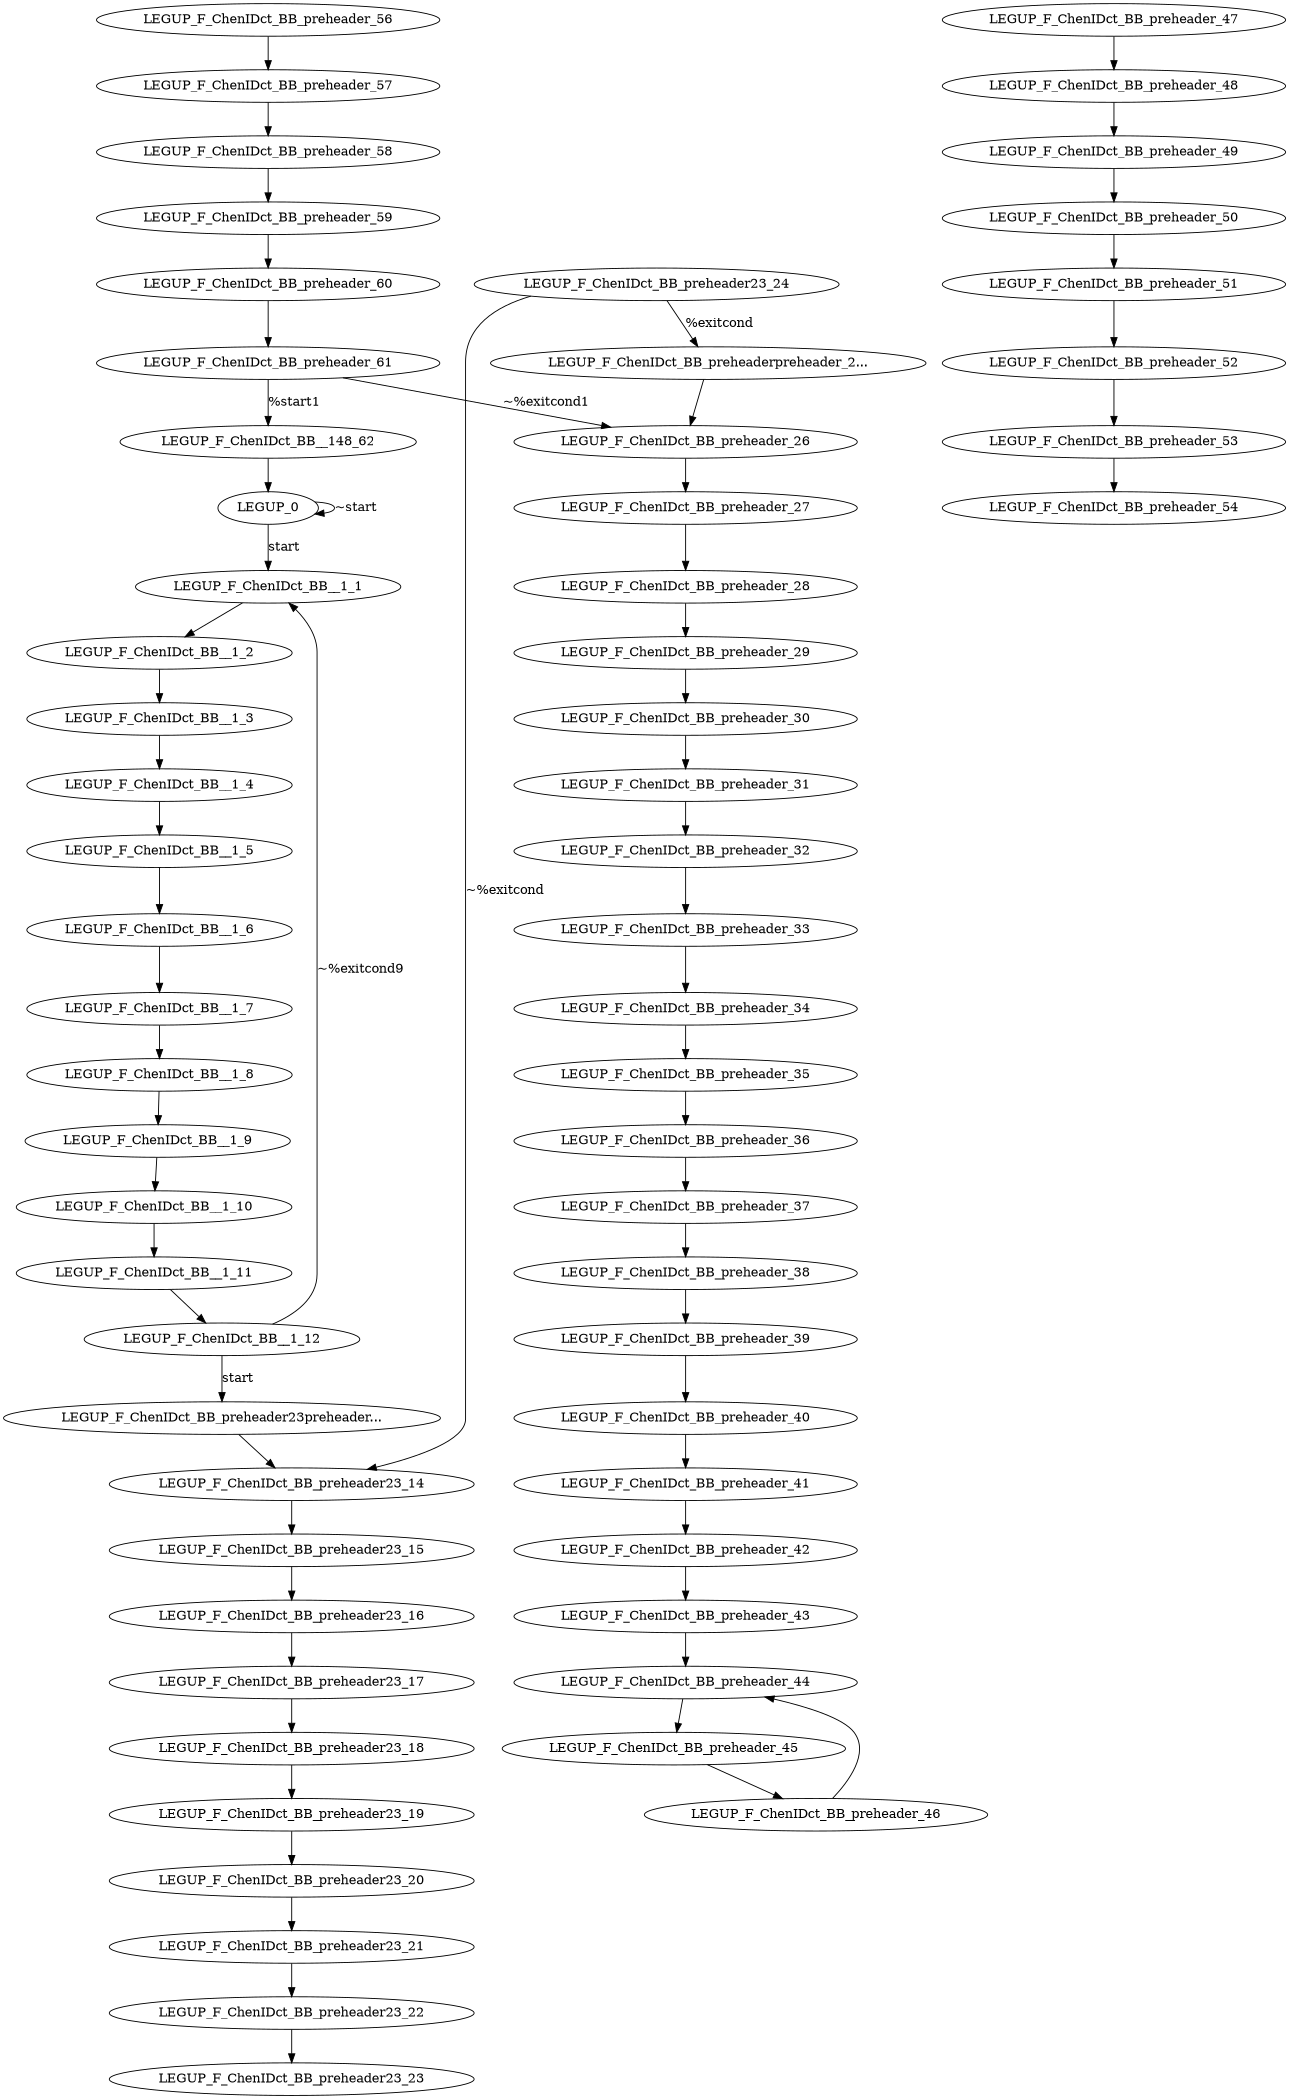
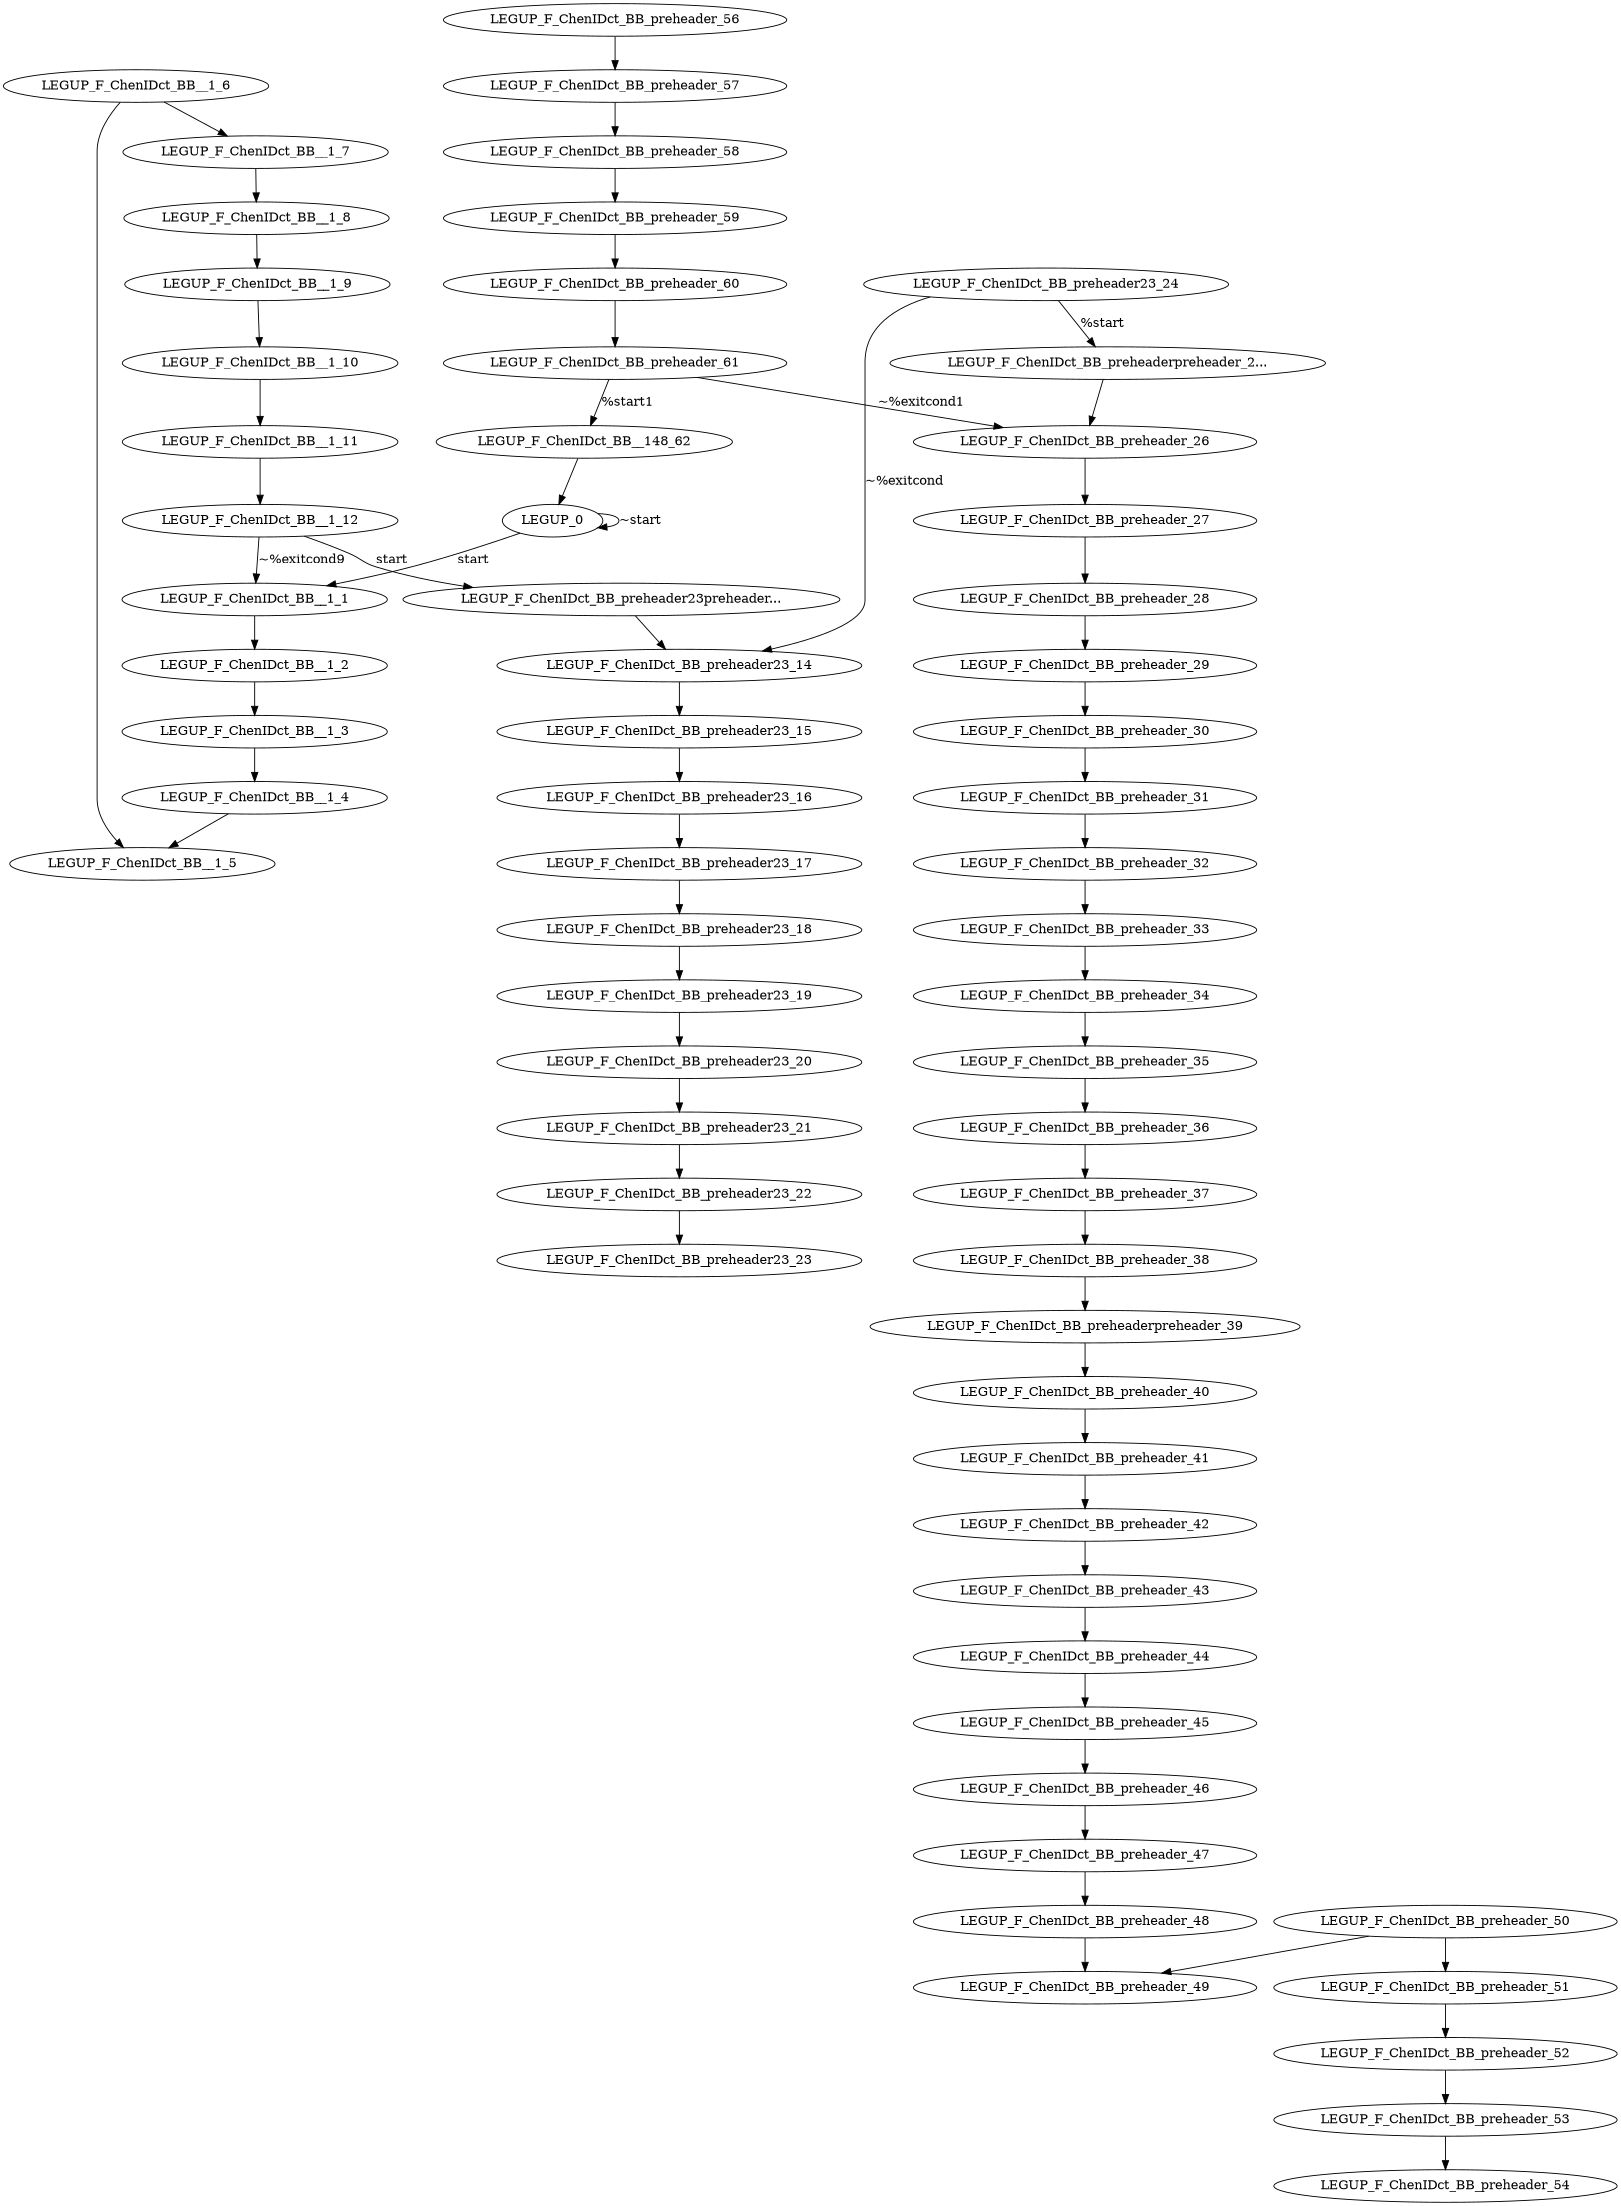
(1114, 181) -> (1270, 1954)
(720, 324) -> (1103, 324)
(159, 886) -> (97, 471)
(686, 1339) -> (1085, 1327)
(850, 1728) -> (1085, 1818)
